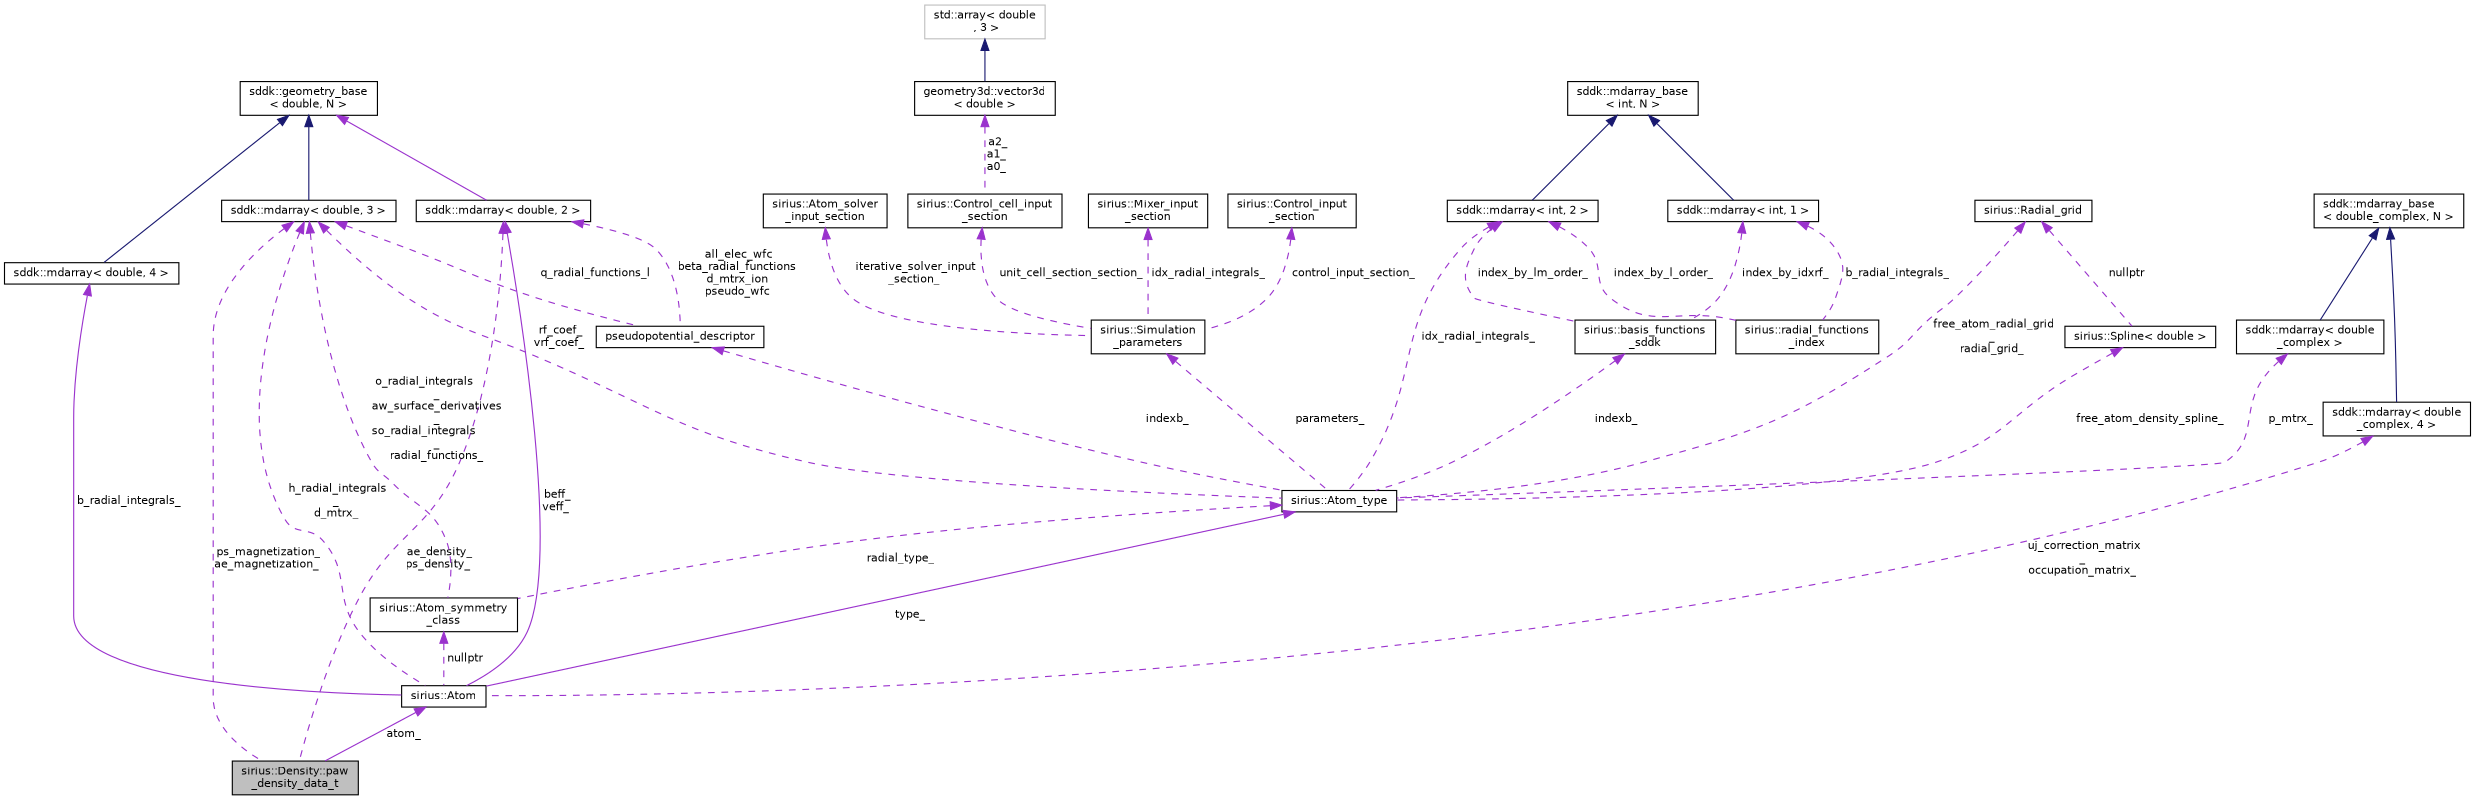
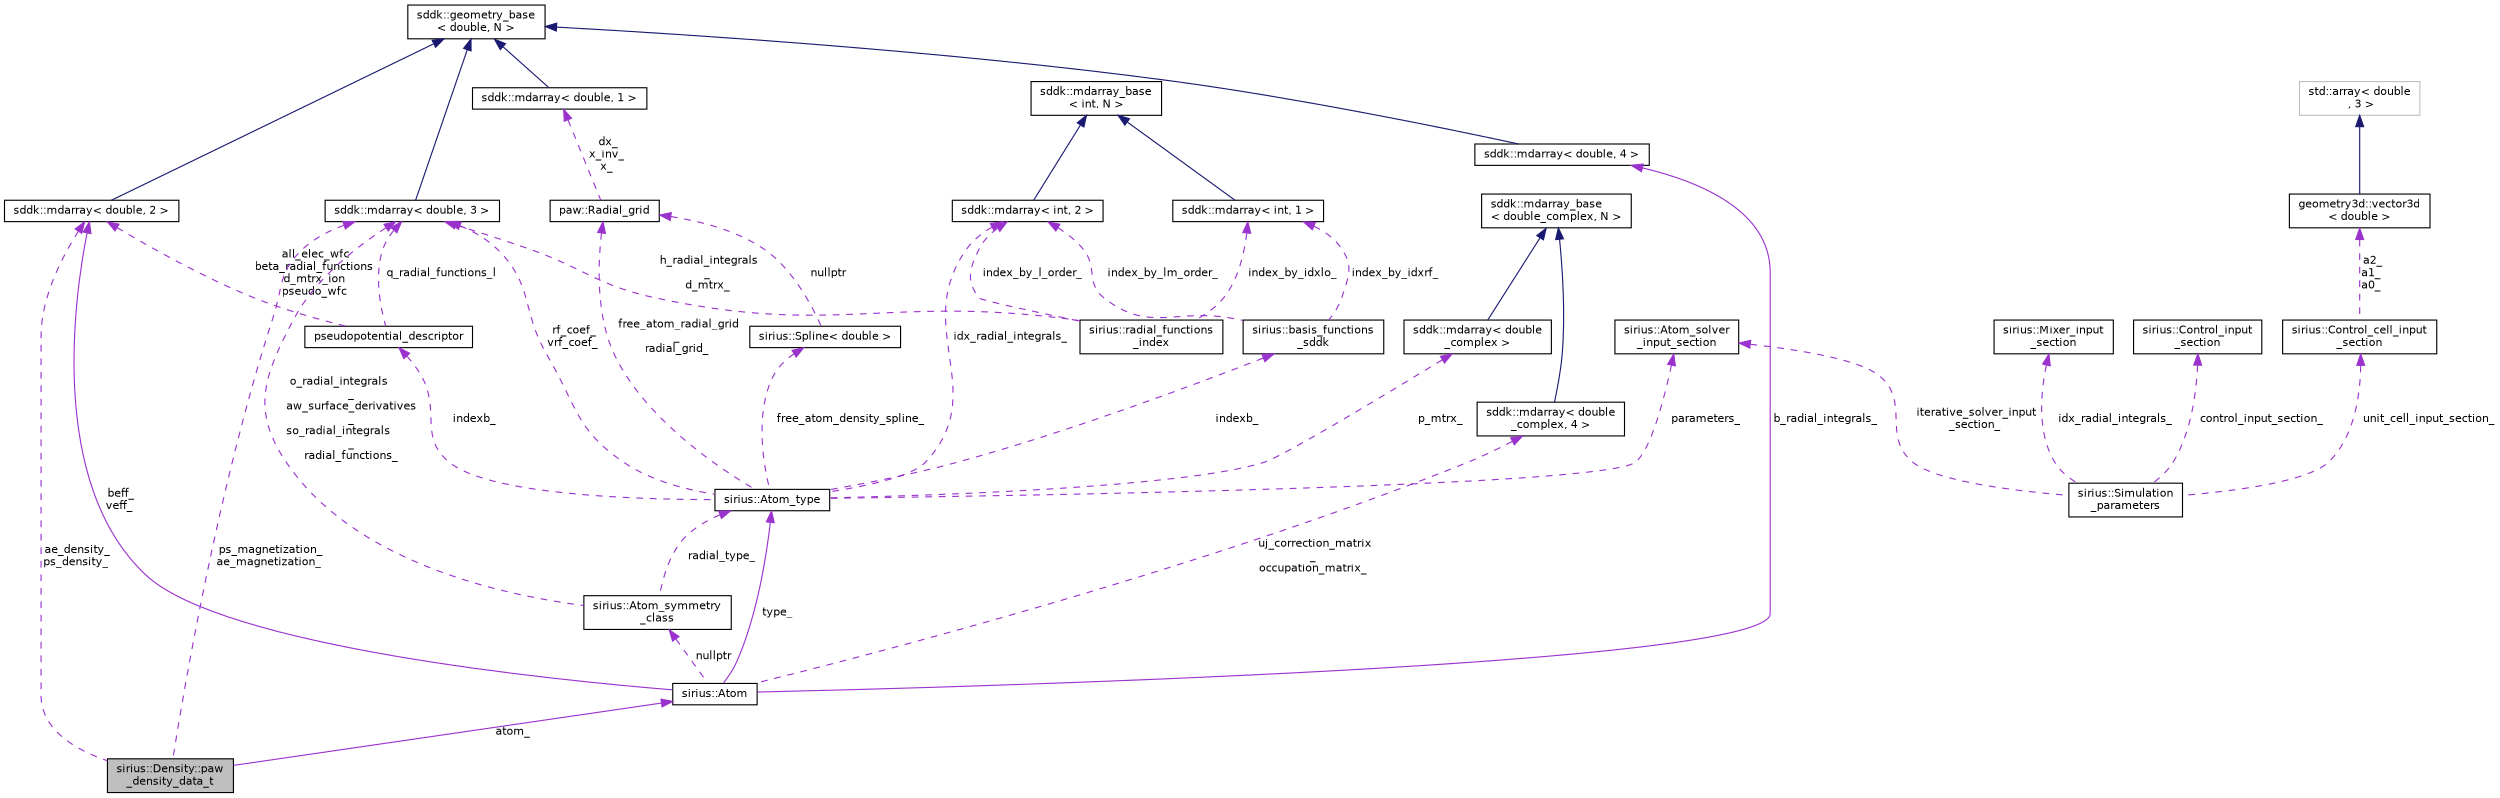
none -> (560, 98)
(417, 161) -> (273, 122)
(2033, 211) -> (605, 211)
(1070, 273) -> (2428, 419)
(1896, 273) -> (1291, 273)
(1252, 426) -> (1286, 489)
(272, 489) -> (761, 313)
